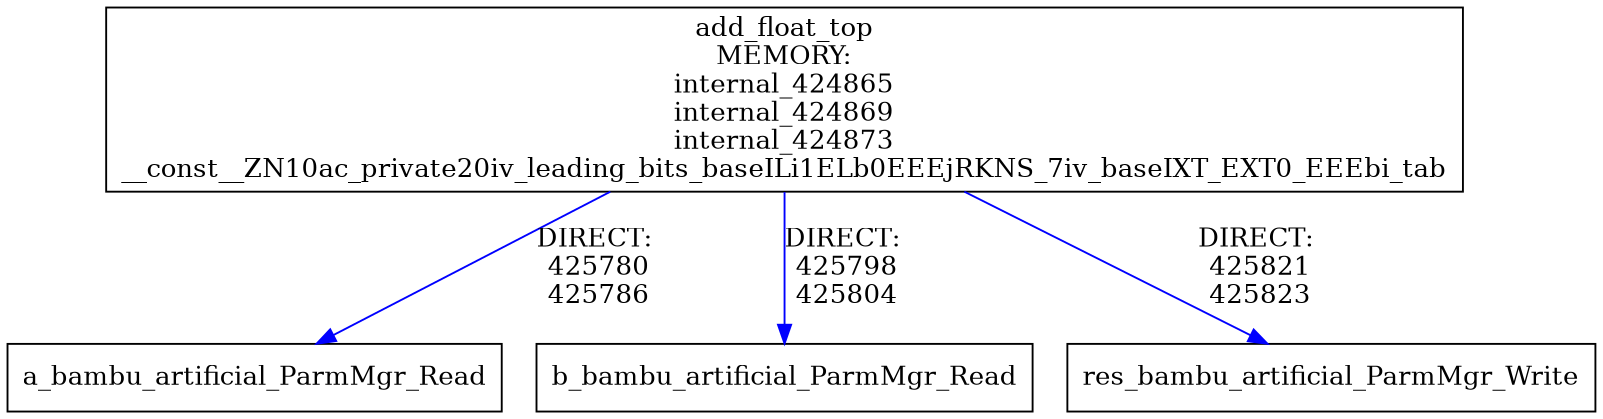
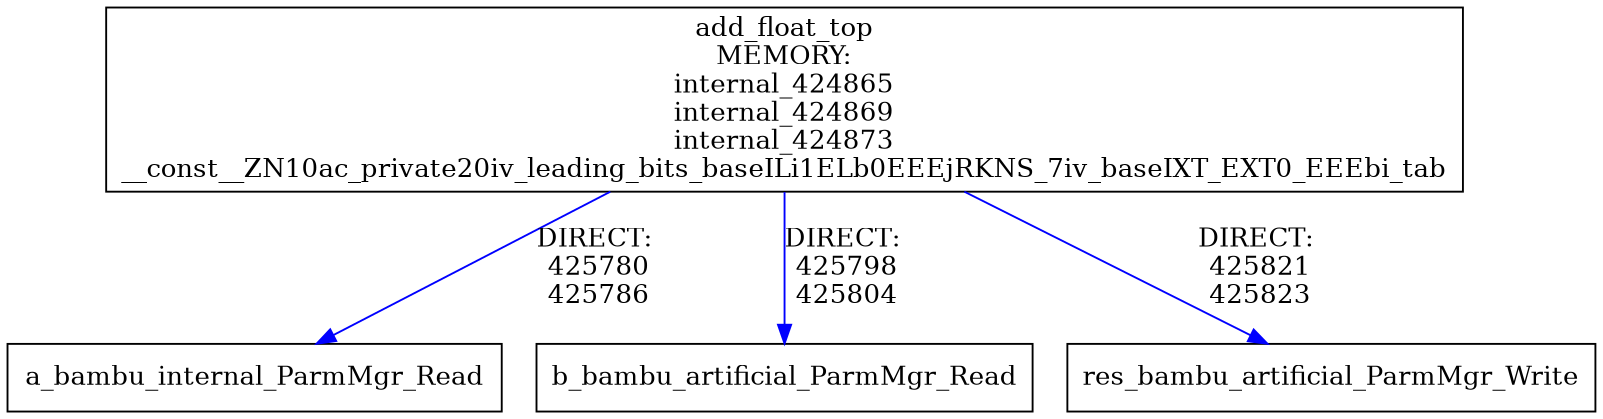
(255, 378) -> (255, 378)
